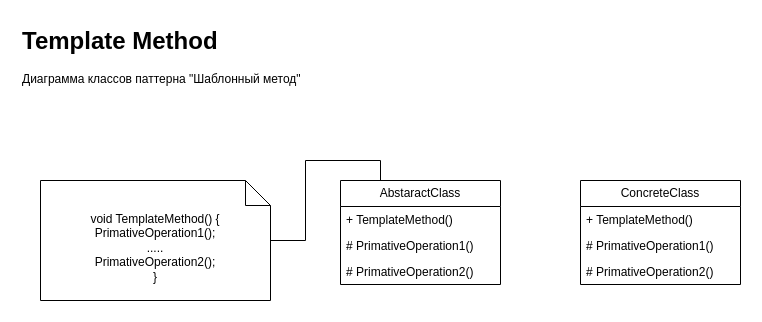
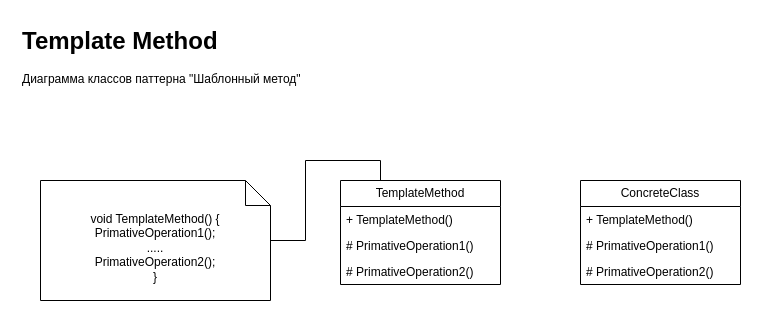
(421, 194) -> (421, 194)
